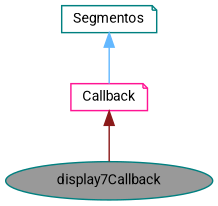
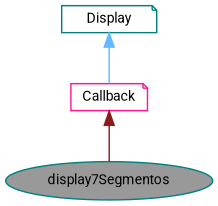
(109, 19) -> (109, 19)
(109, 181) -> (109, 181)
